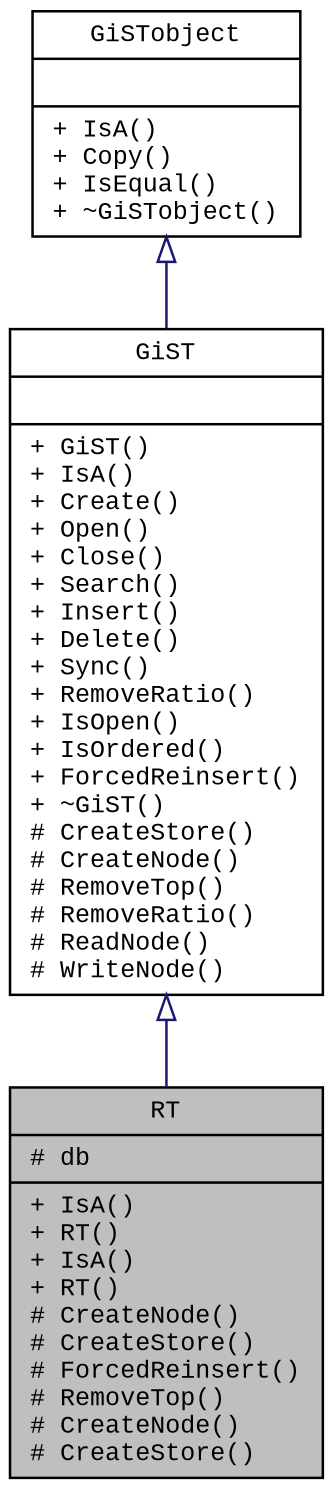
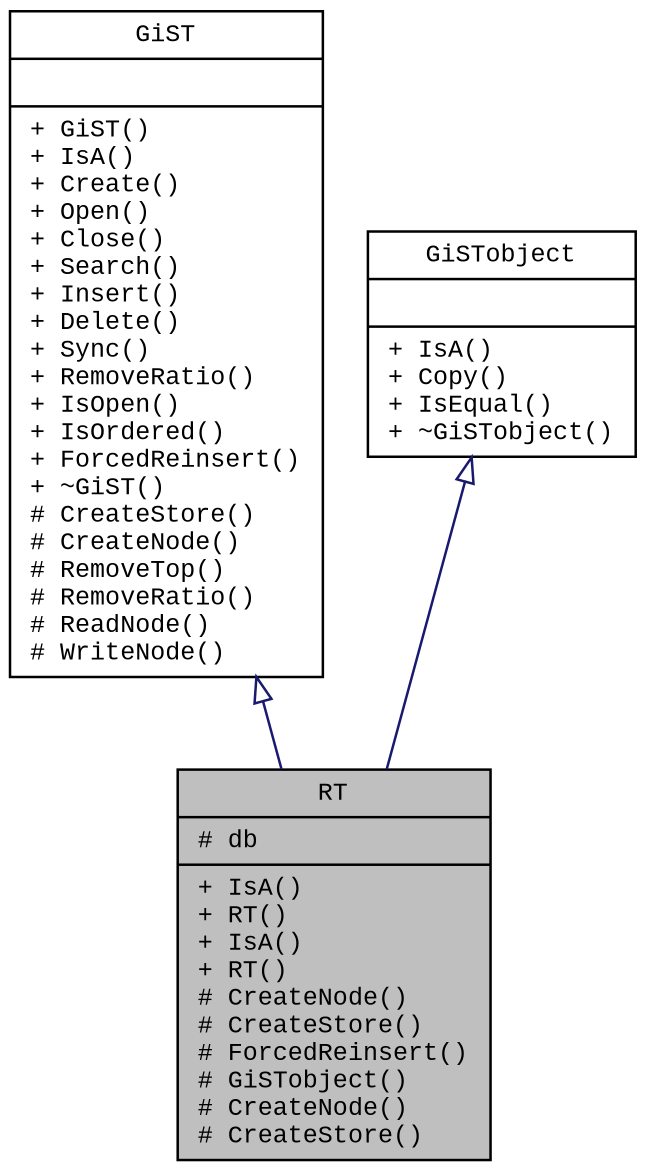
(166, 295) -> (426, 625)
(129, 1398) -> (304, 1080)
